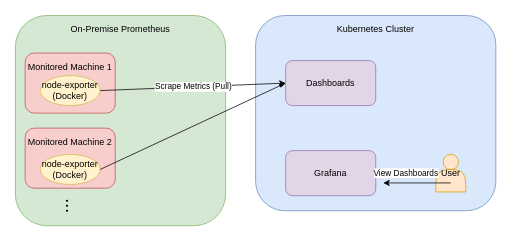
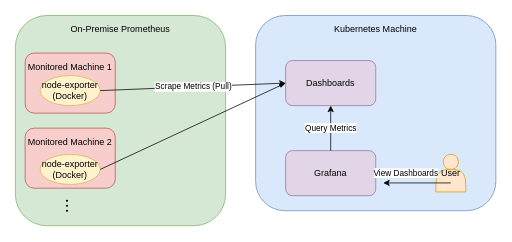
(375, 30) -> (375, 30)
none -> (330, 130)
